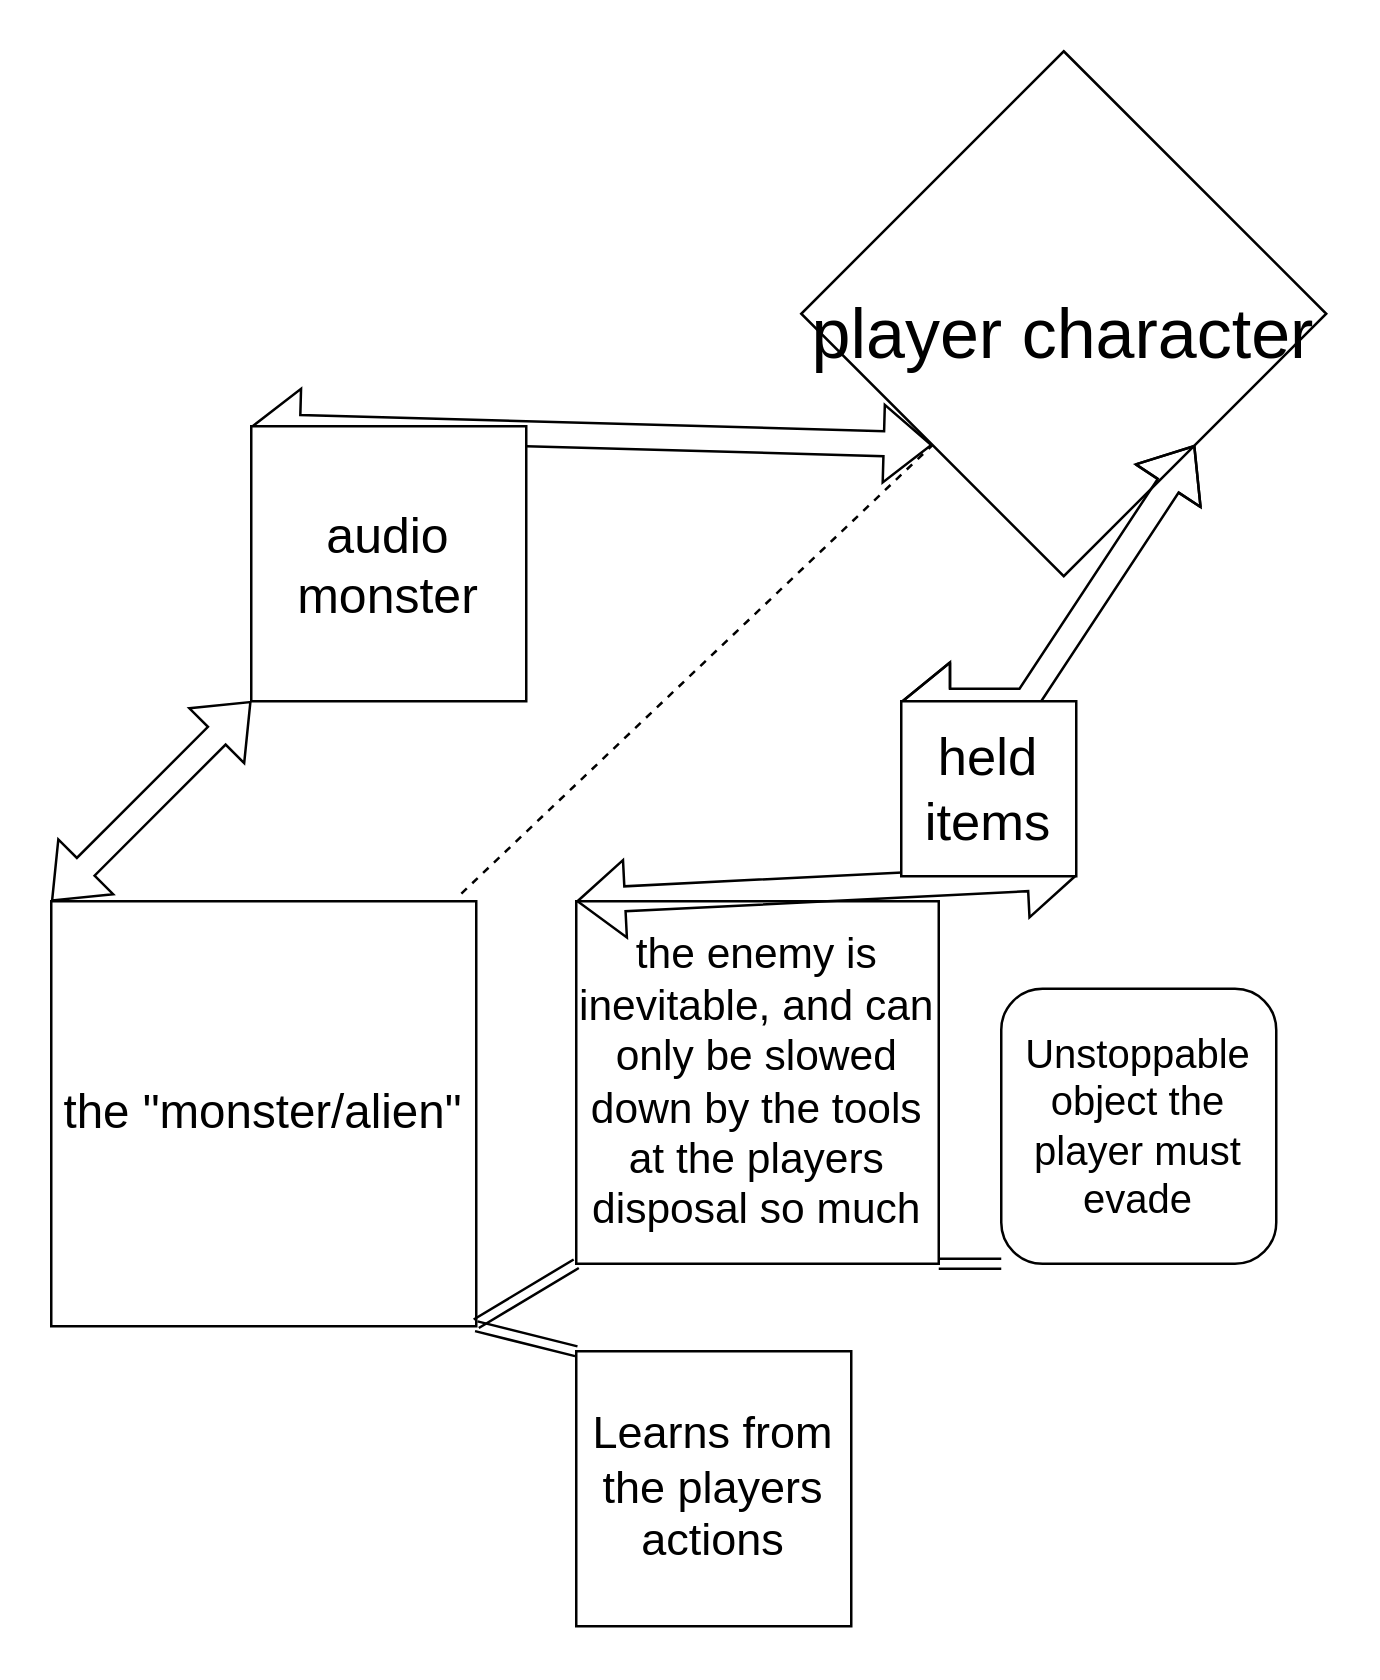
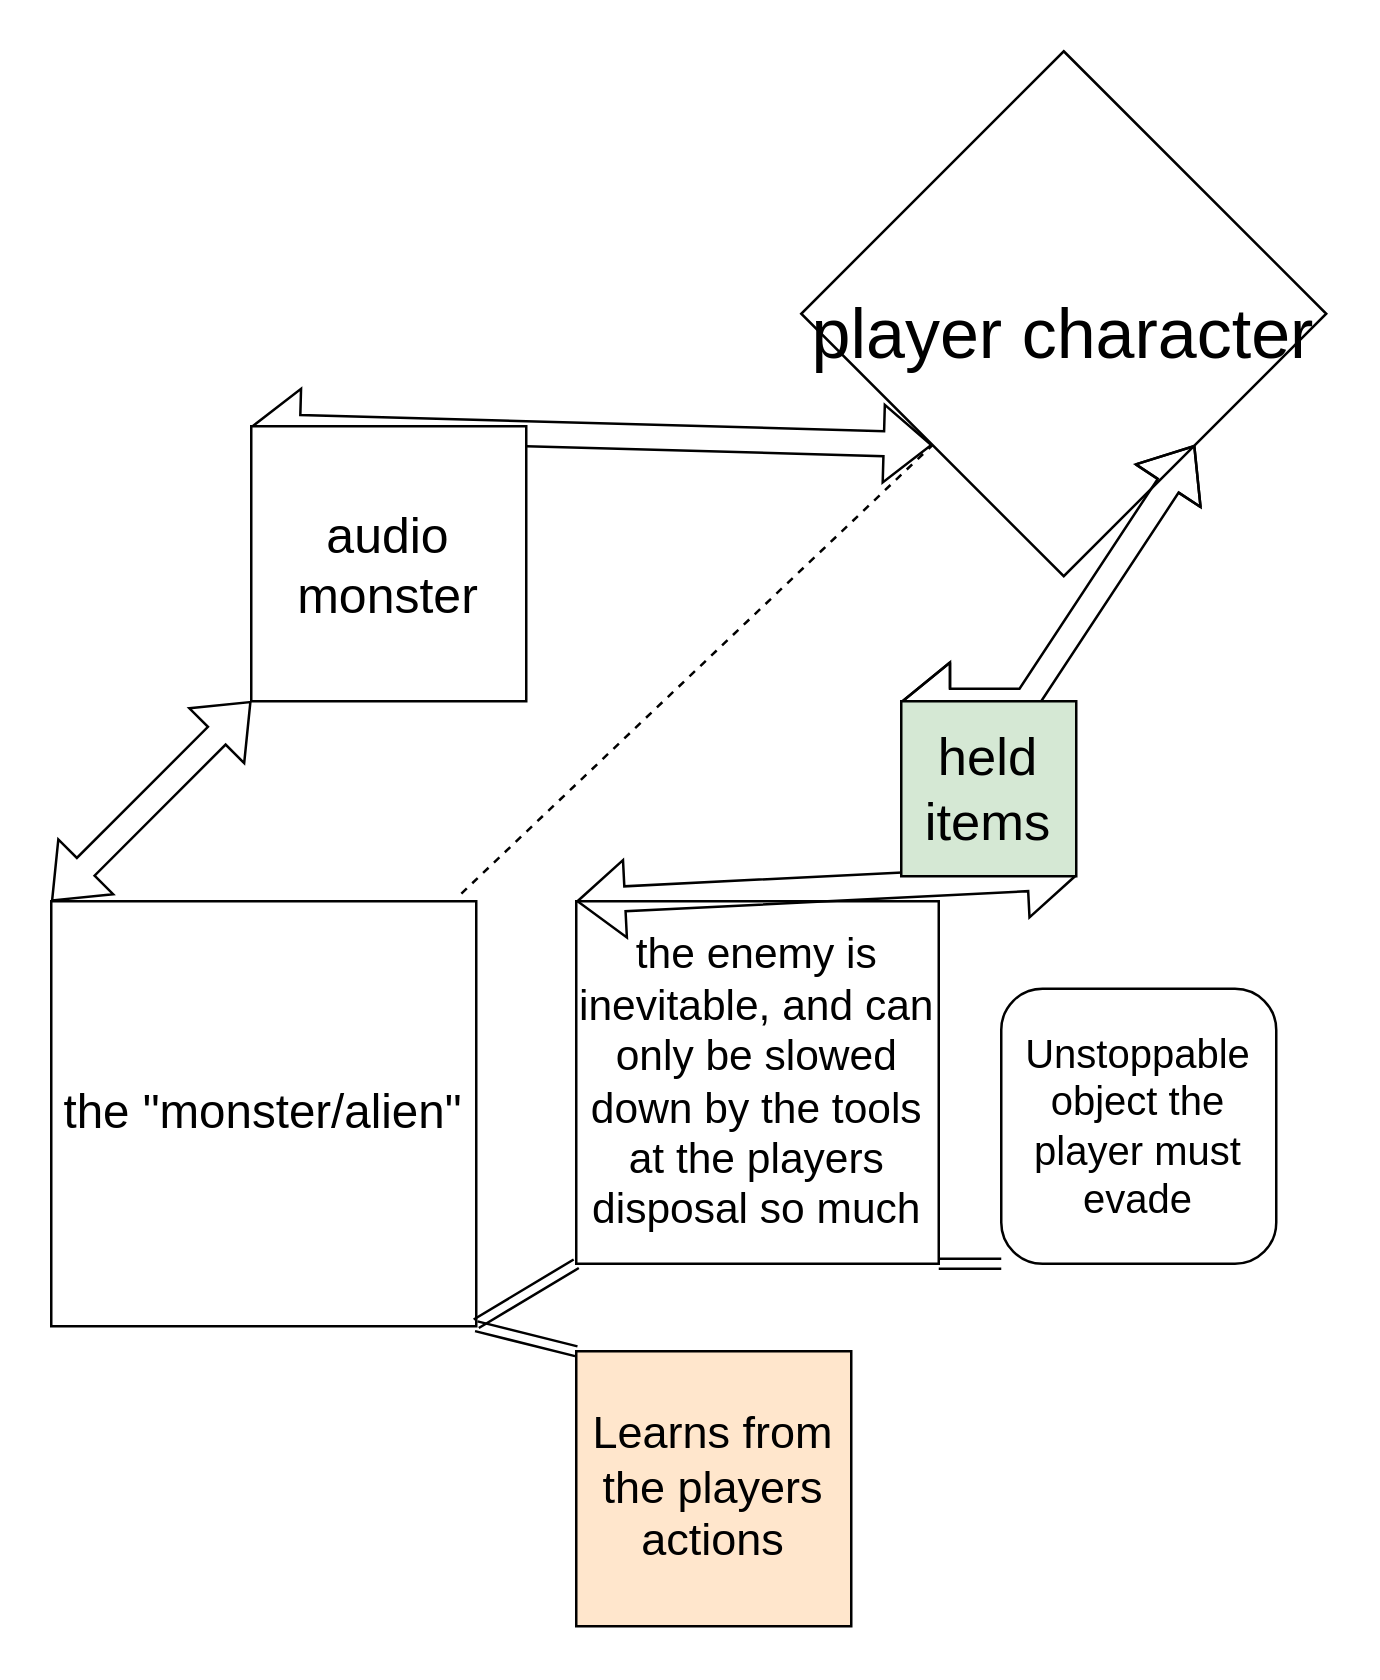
(989, 789) -> (989, 789)
(714, 1489) -> (714, 1489)
